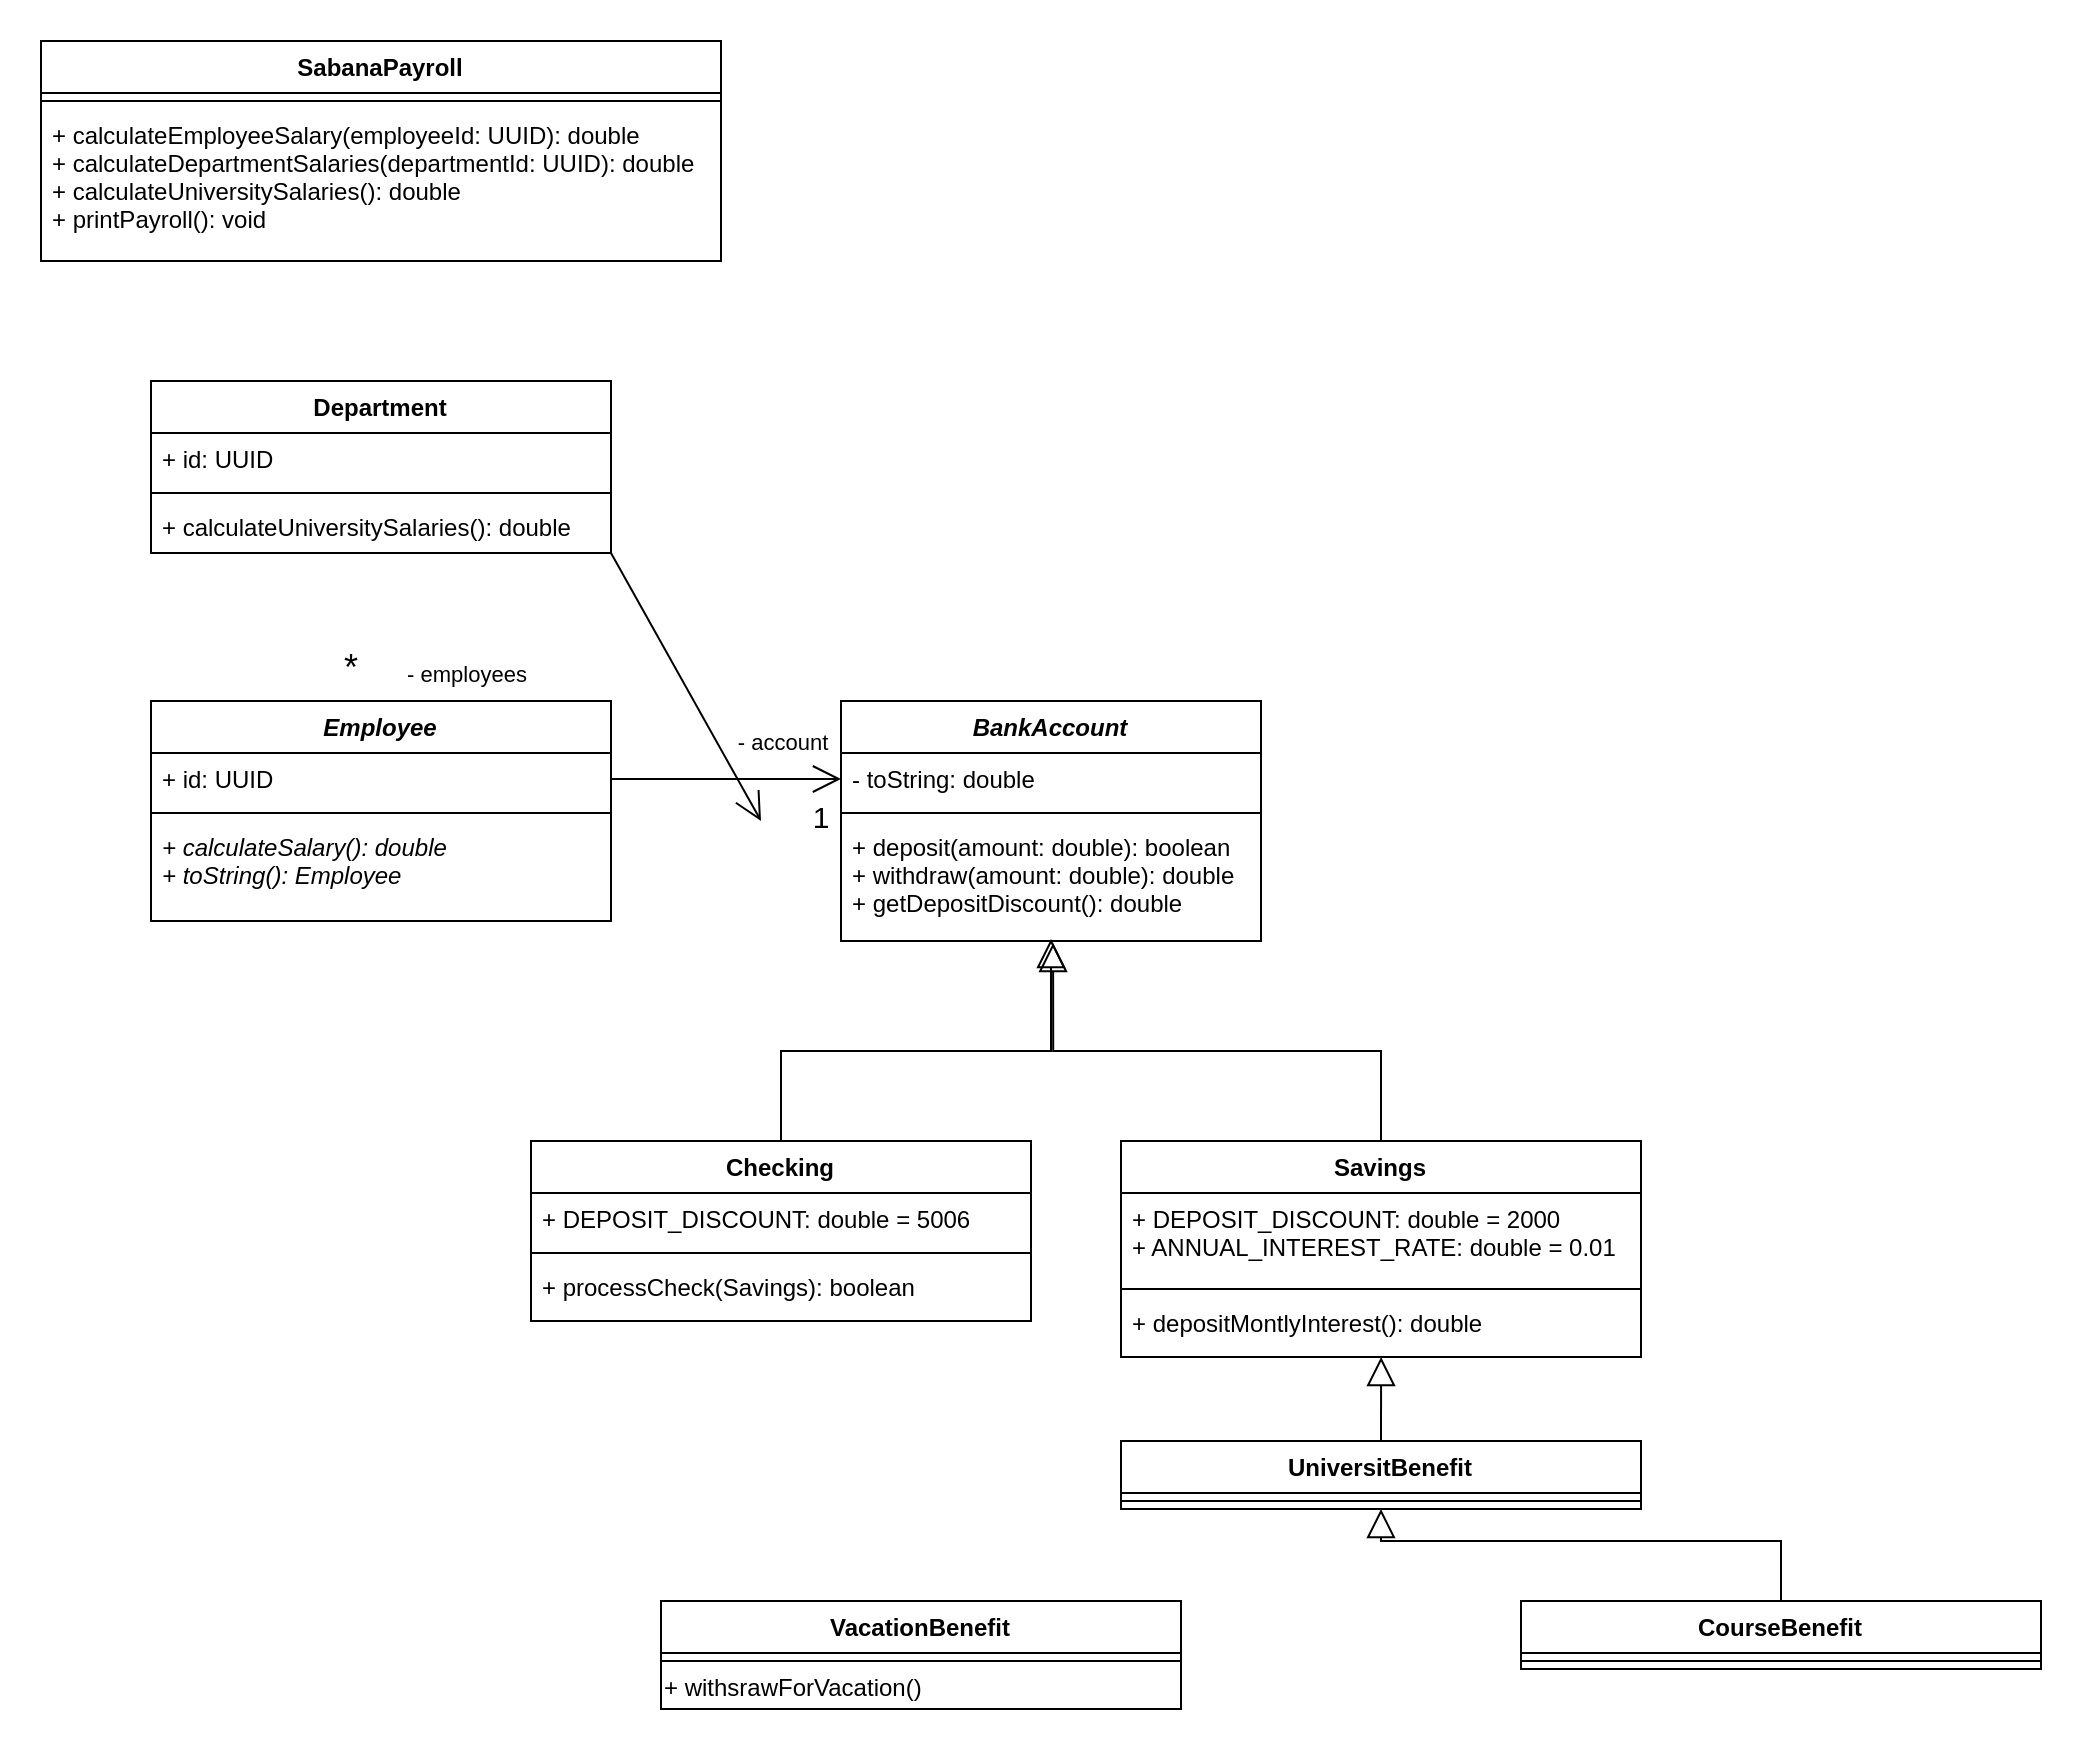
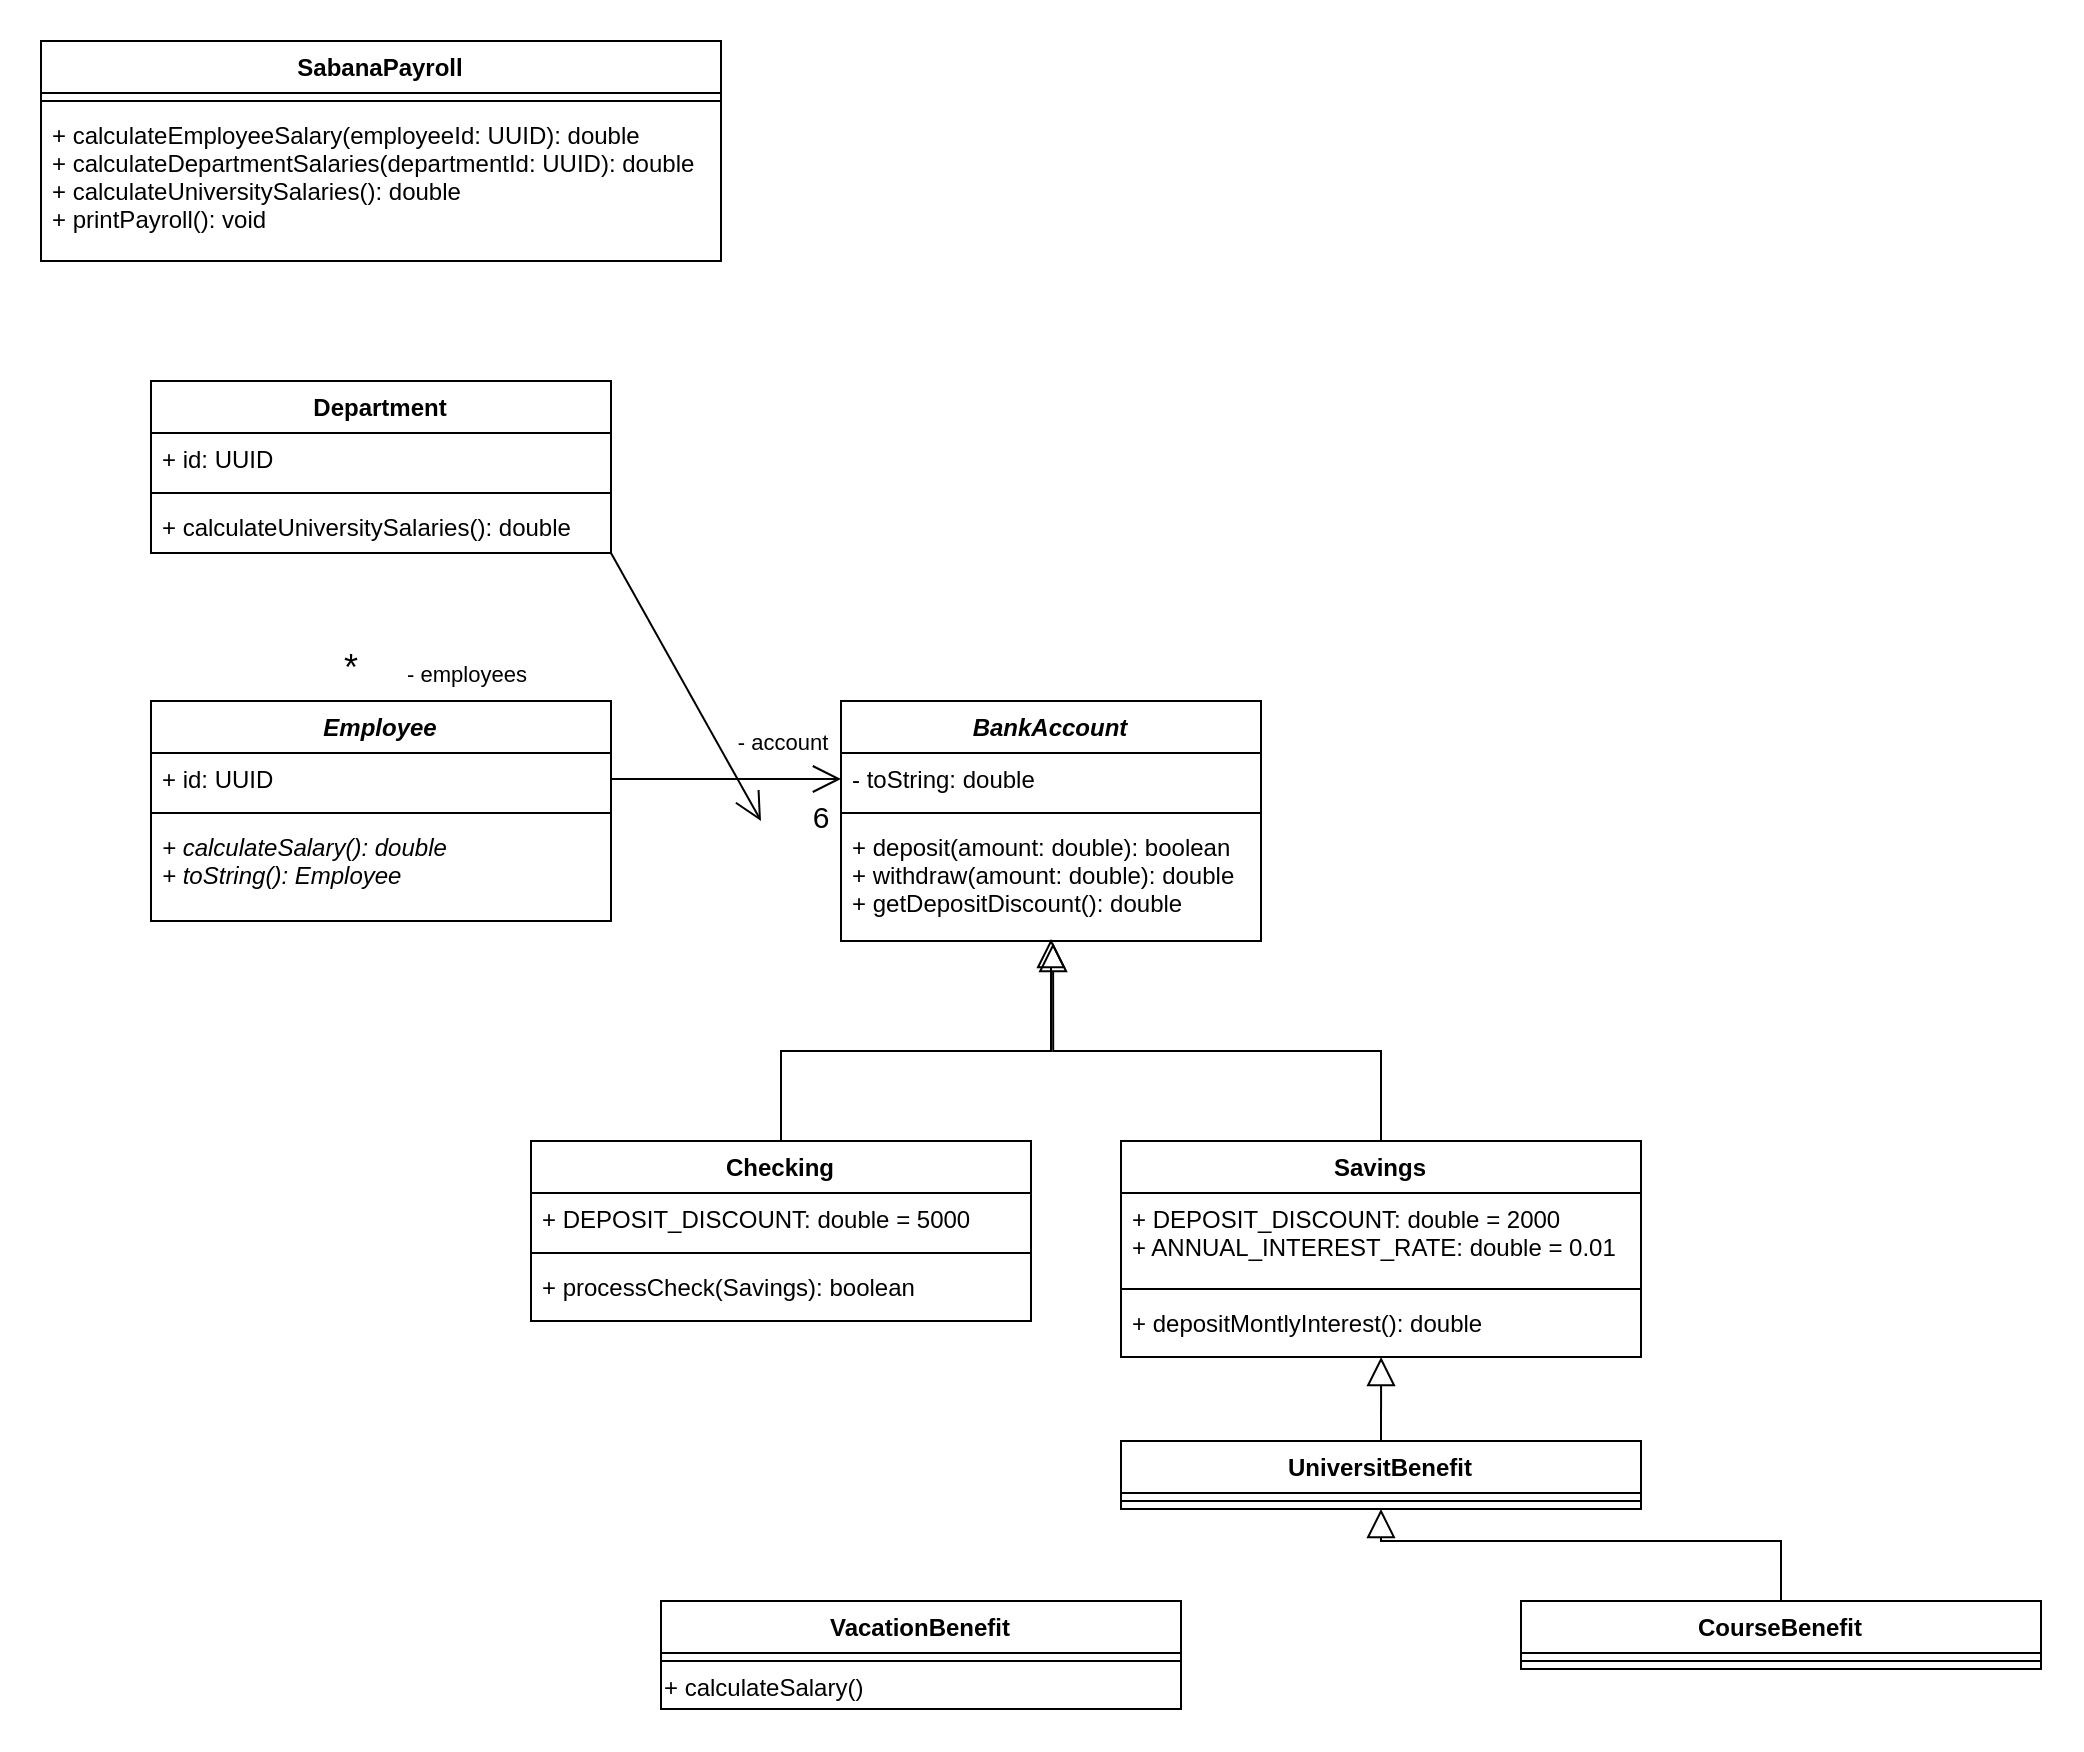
(822, 817) -> (822, 817)
(745, 1220) -> (745, 1220)
(810, 1689) -> (780, 1689)
